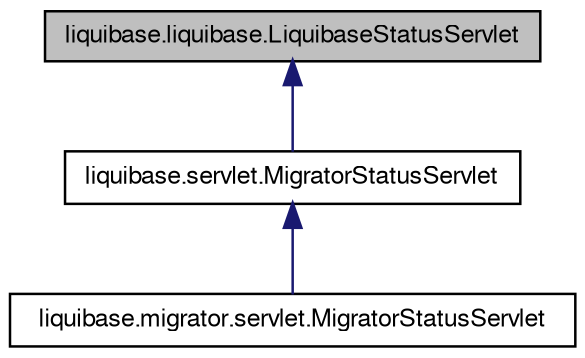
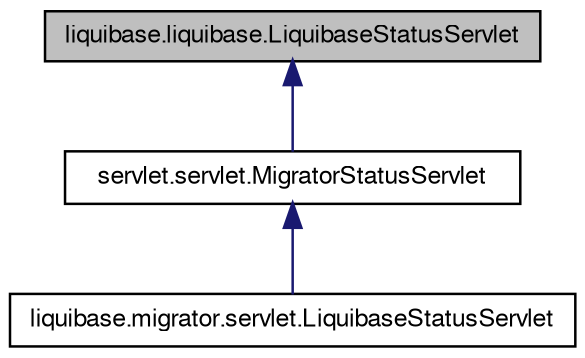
(293, 178) -> (293, 178)
(293, 320) -> (293, 320)
